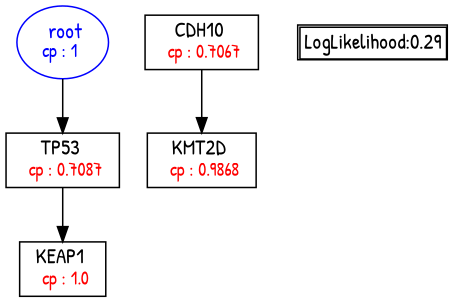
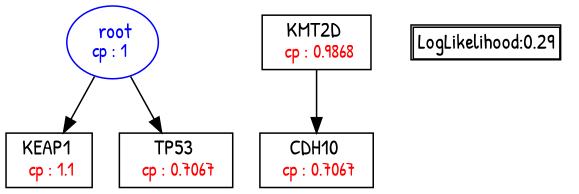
(202, 94) -> (317, 94)
(66, 170) -> (179, 170)
(63, 207) -> (83, 98)
(66, 279) -> (52, 170)
